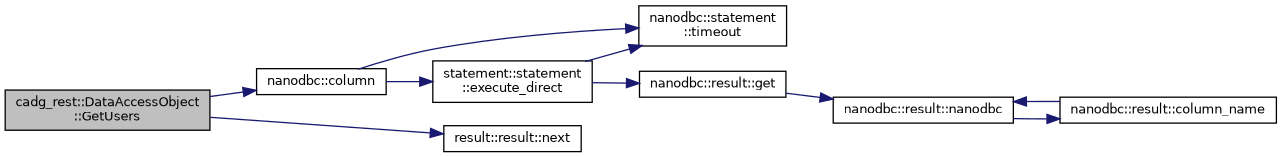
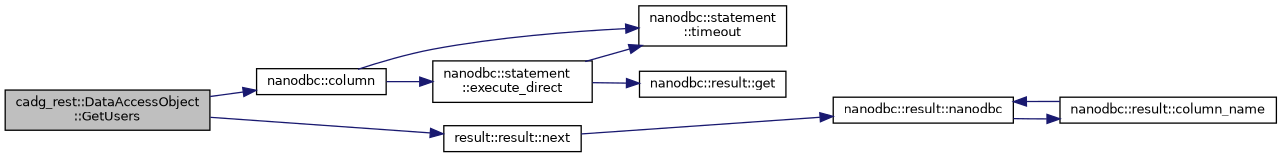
(513, 82) -> (513, 82)
(803, 95) -> (701, 126)
